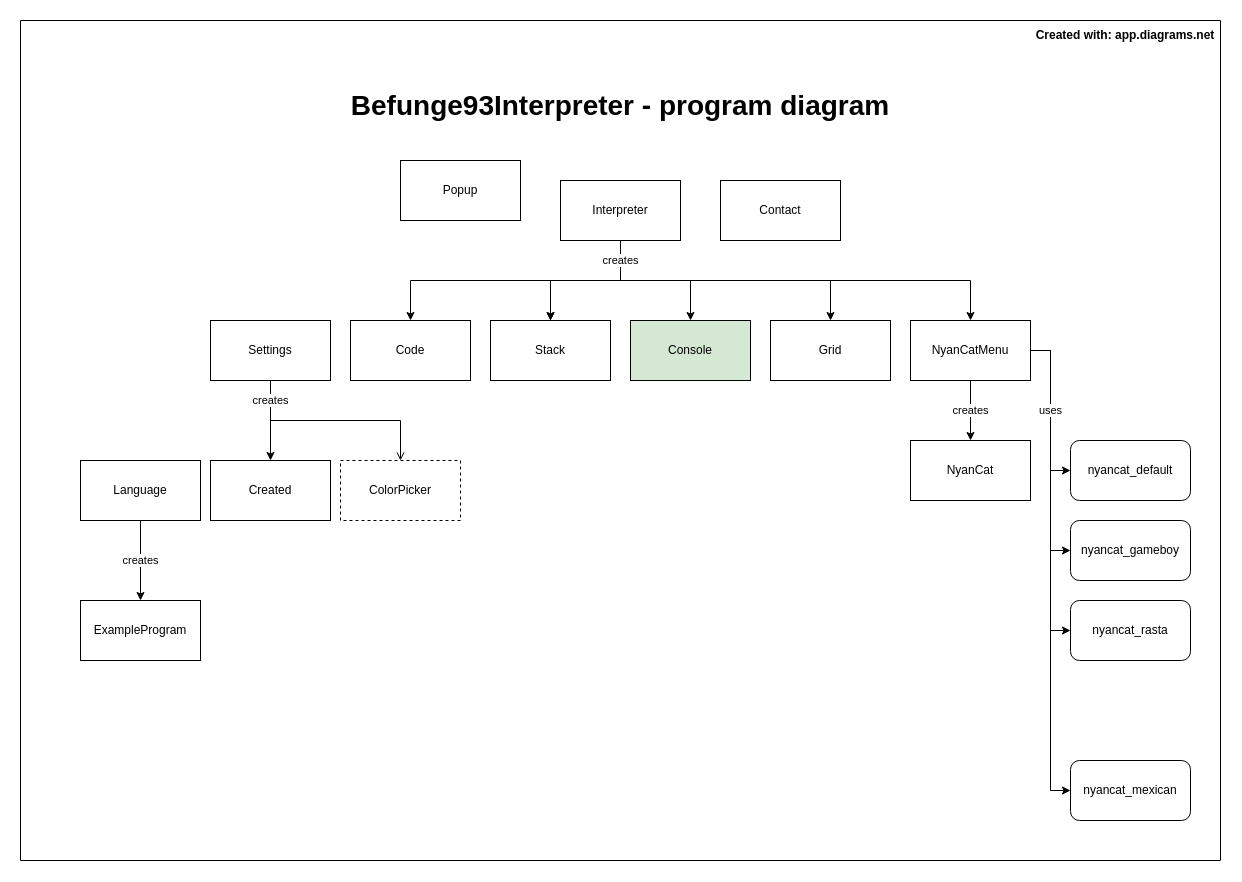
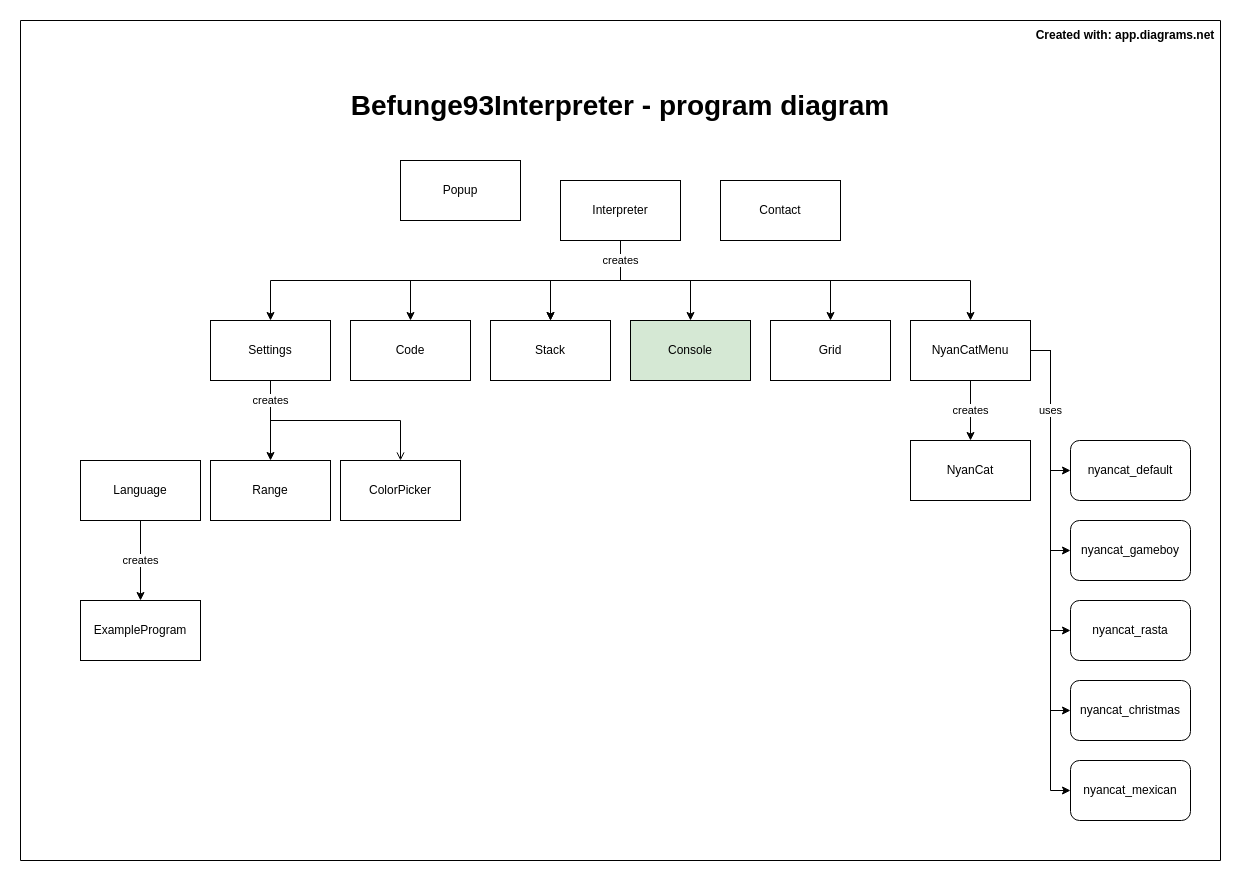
none -> (324, 281)
(271, 491) -> (271, 491)
(401, 491) -> (401, 491)
none -> (1058, 711)
none -> (1131, 711)
